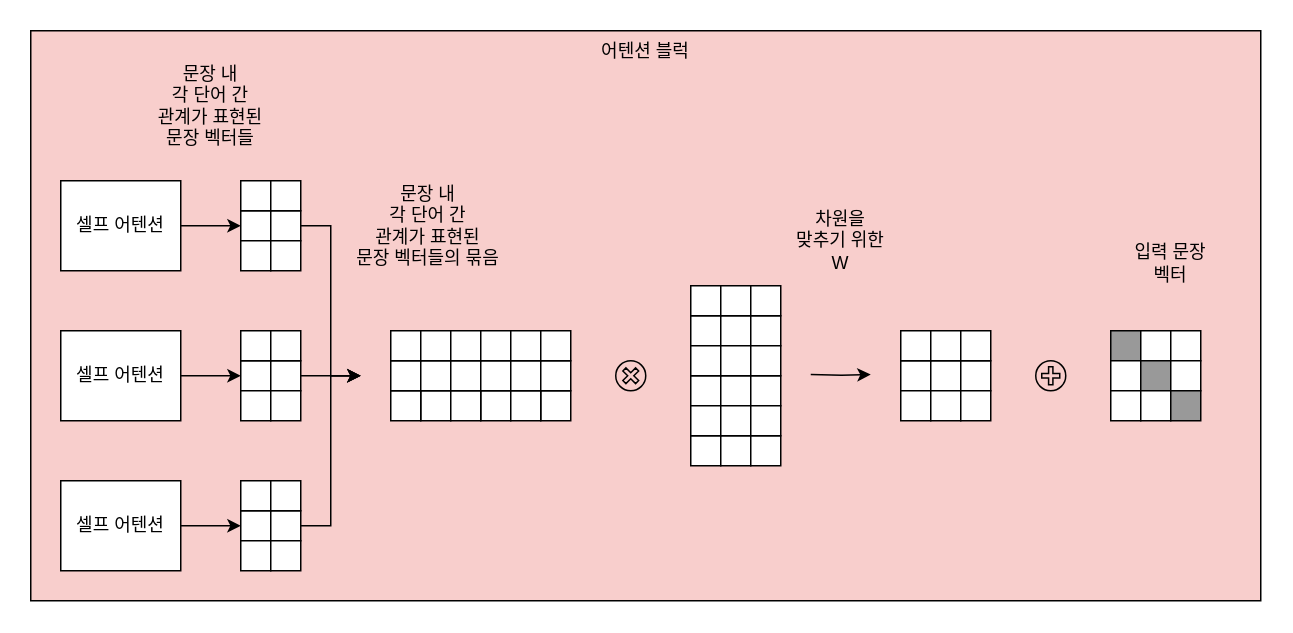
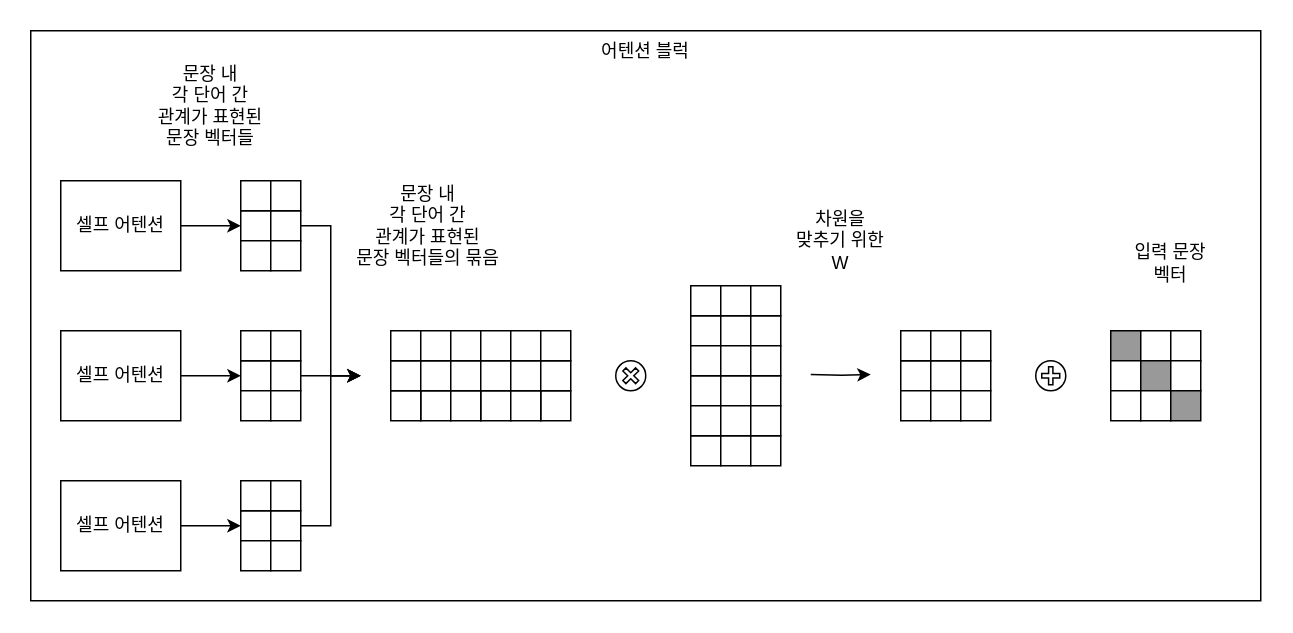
(646, 316) -> (646, 316)
